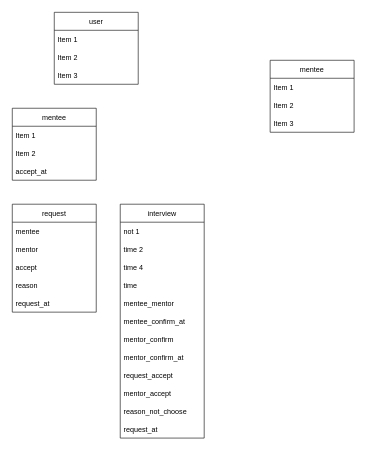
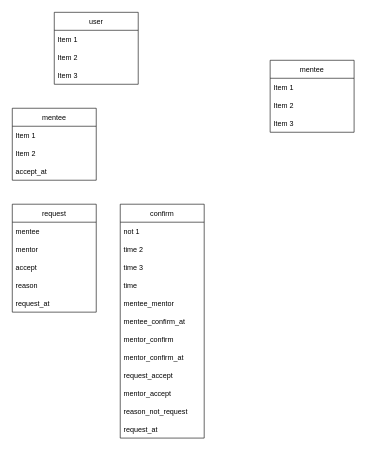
(162, 214) -> (162, 214)
(134, 268) -> (134, 268)
(158, 412) -> (160, 412)
